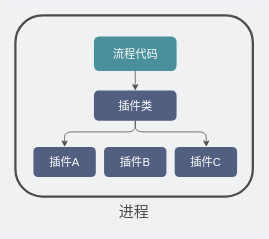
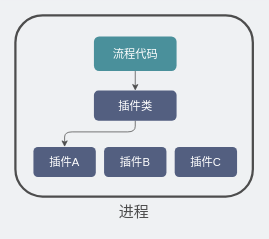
(206, 135) -> none
